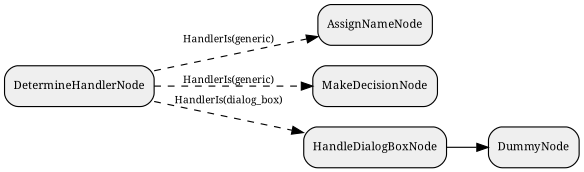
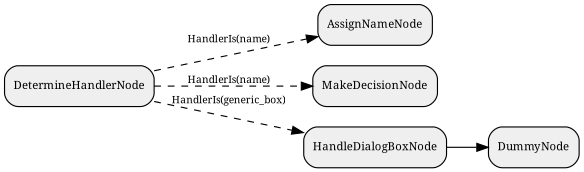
(229, 40) -> (229, 40)
(229, 80) -> (229, 80)
(229, 101) -> (229, 101)
